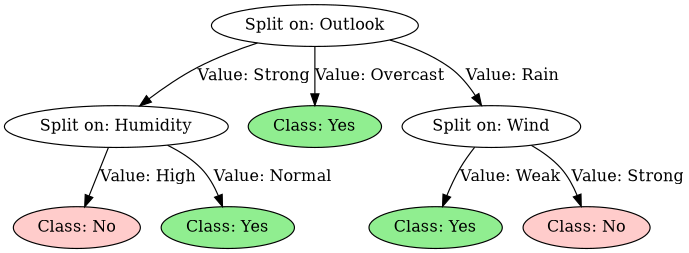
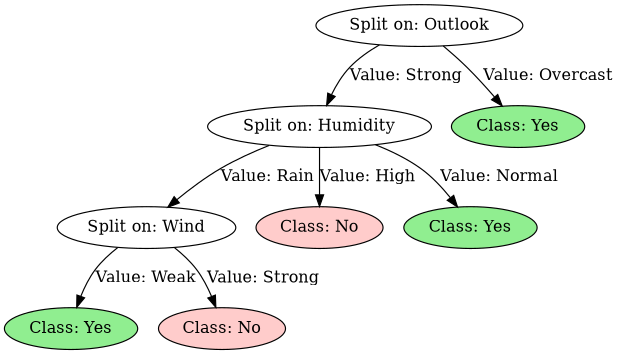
(438, 60) -> (221, 169)
